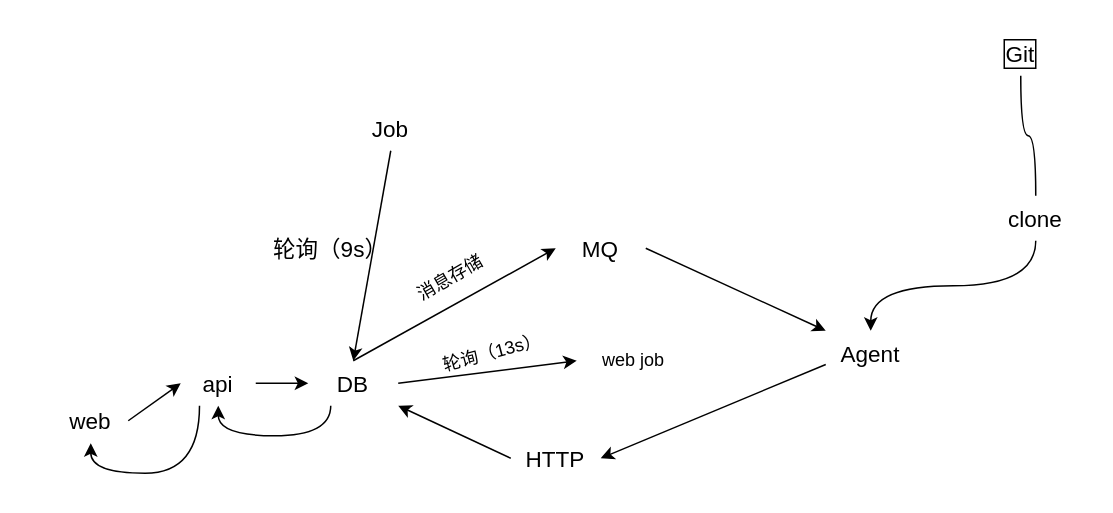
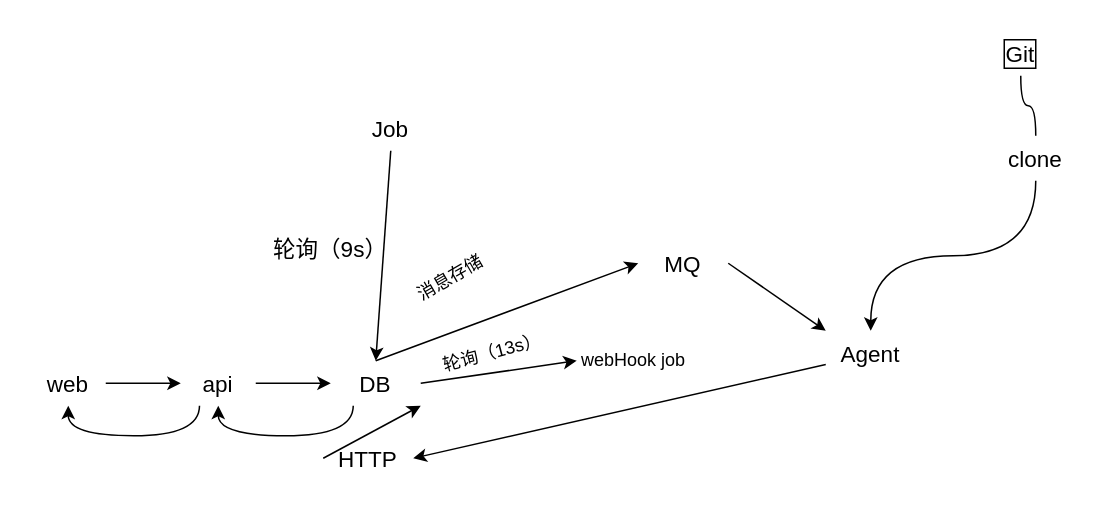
(1036, 218) -> (1036, 158)
(601, 248) -> (683, 263)
(634, 361) -> (634, 361)
(353, 383) -> (376, 383)
(91, 421) -> (68, 383)
(556, 458) -> (368, 458)
